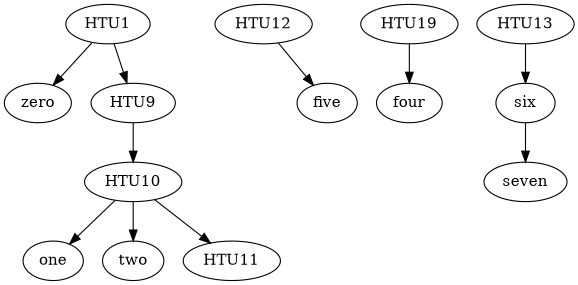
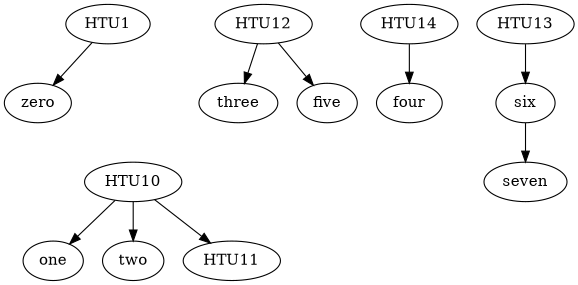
(409, 24) -> (409, 24)
(133, 103) -> none
none -> (238, 103)
